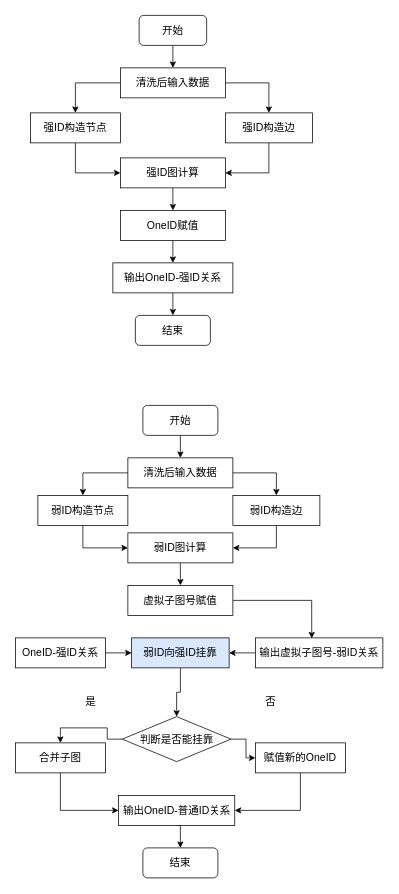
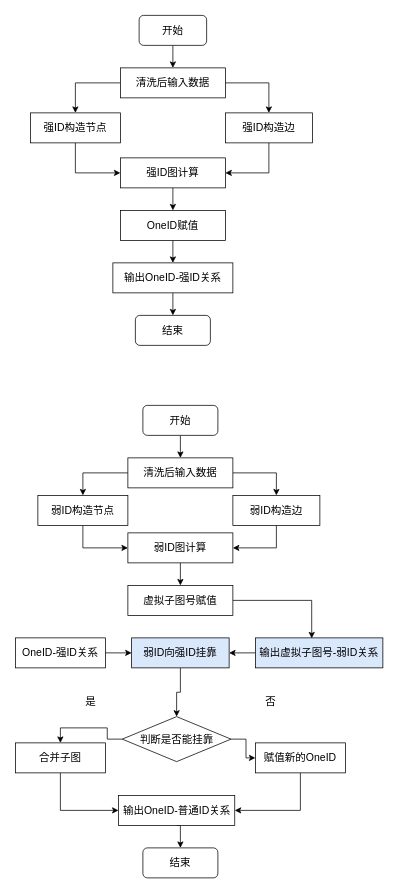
(319, 653) -> (319, 653)
